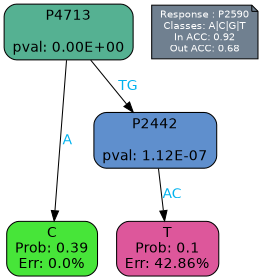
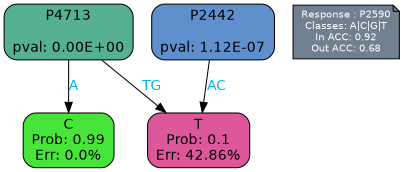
(109, 82) -> (130, 83)
(52, 249) -> (69, 140)
